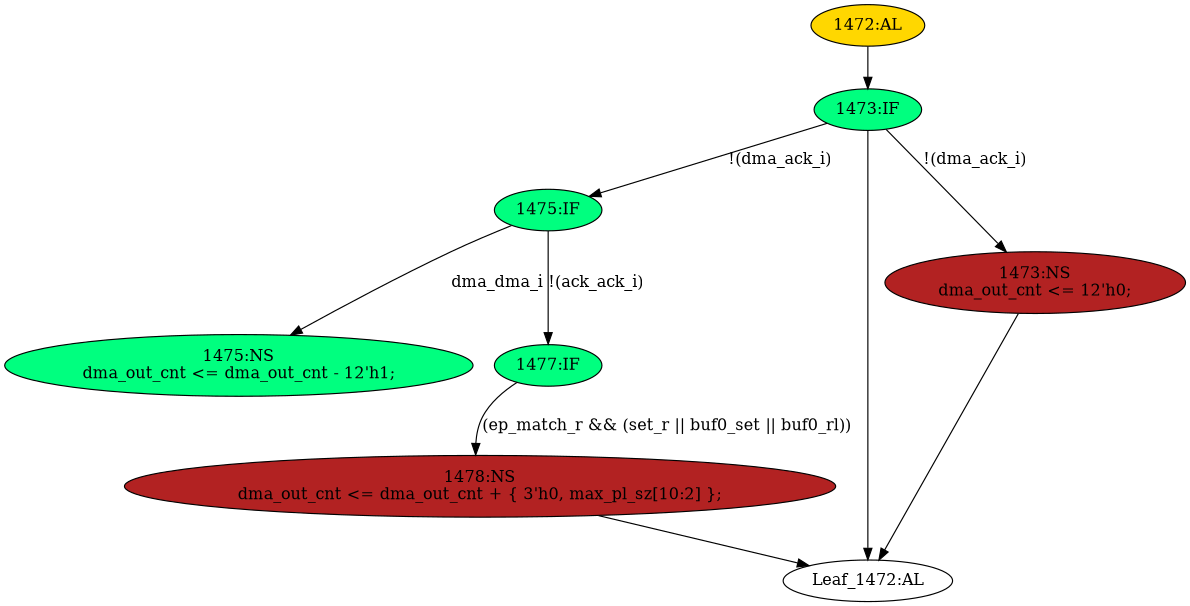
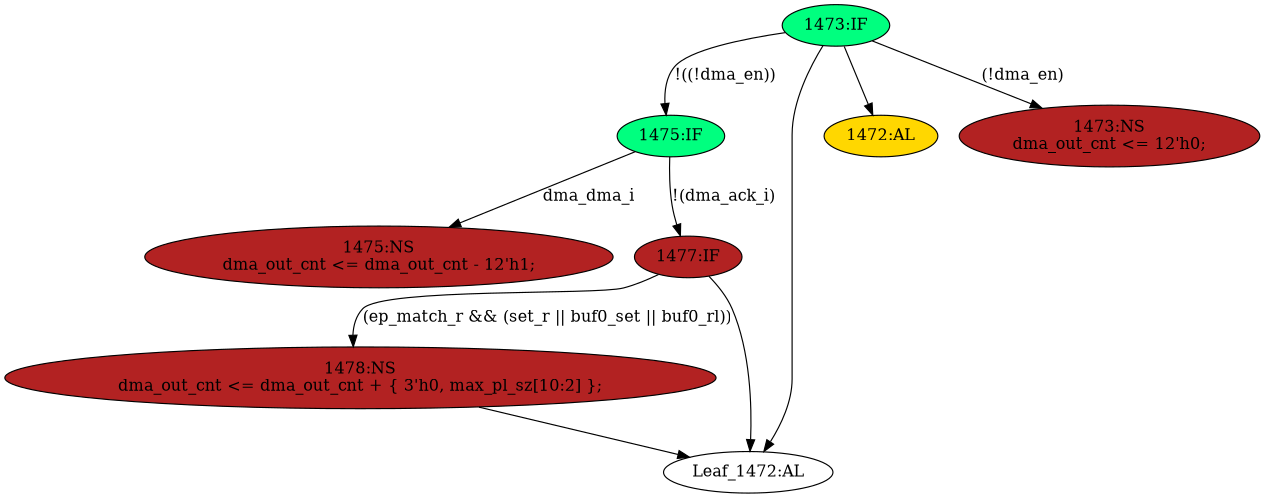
(868, 62) -> (856, 75)
(780, 160) -> (725, 76)
(975, 160) -> (1023, 76)
(596, 283) -> (724, 196)
(239, 365) -> (379, 257)
(548, 365) -> (688, 257)
(951, 432) -> (745, 353)
